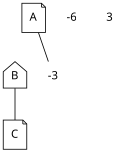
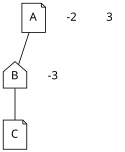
(72, 18) -> (72, 18)
(43, 47) -> (24, 49)
